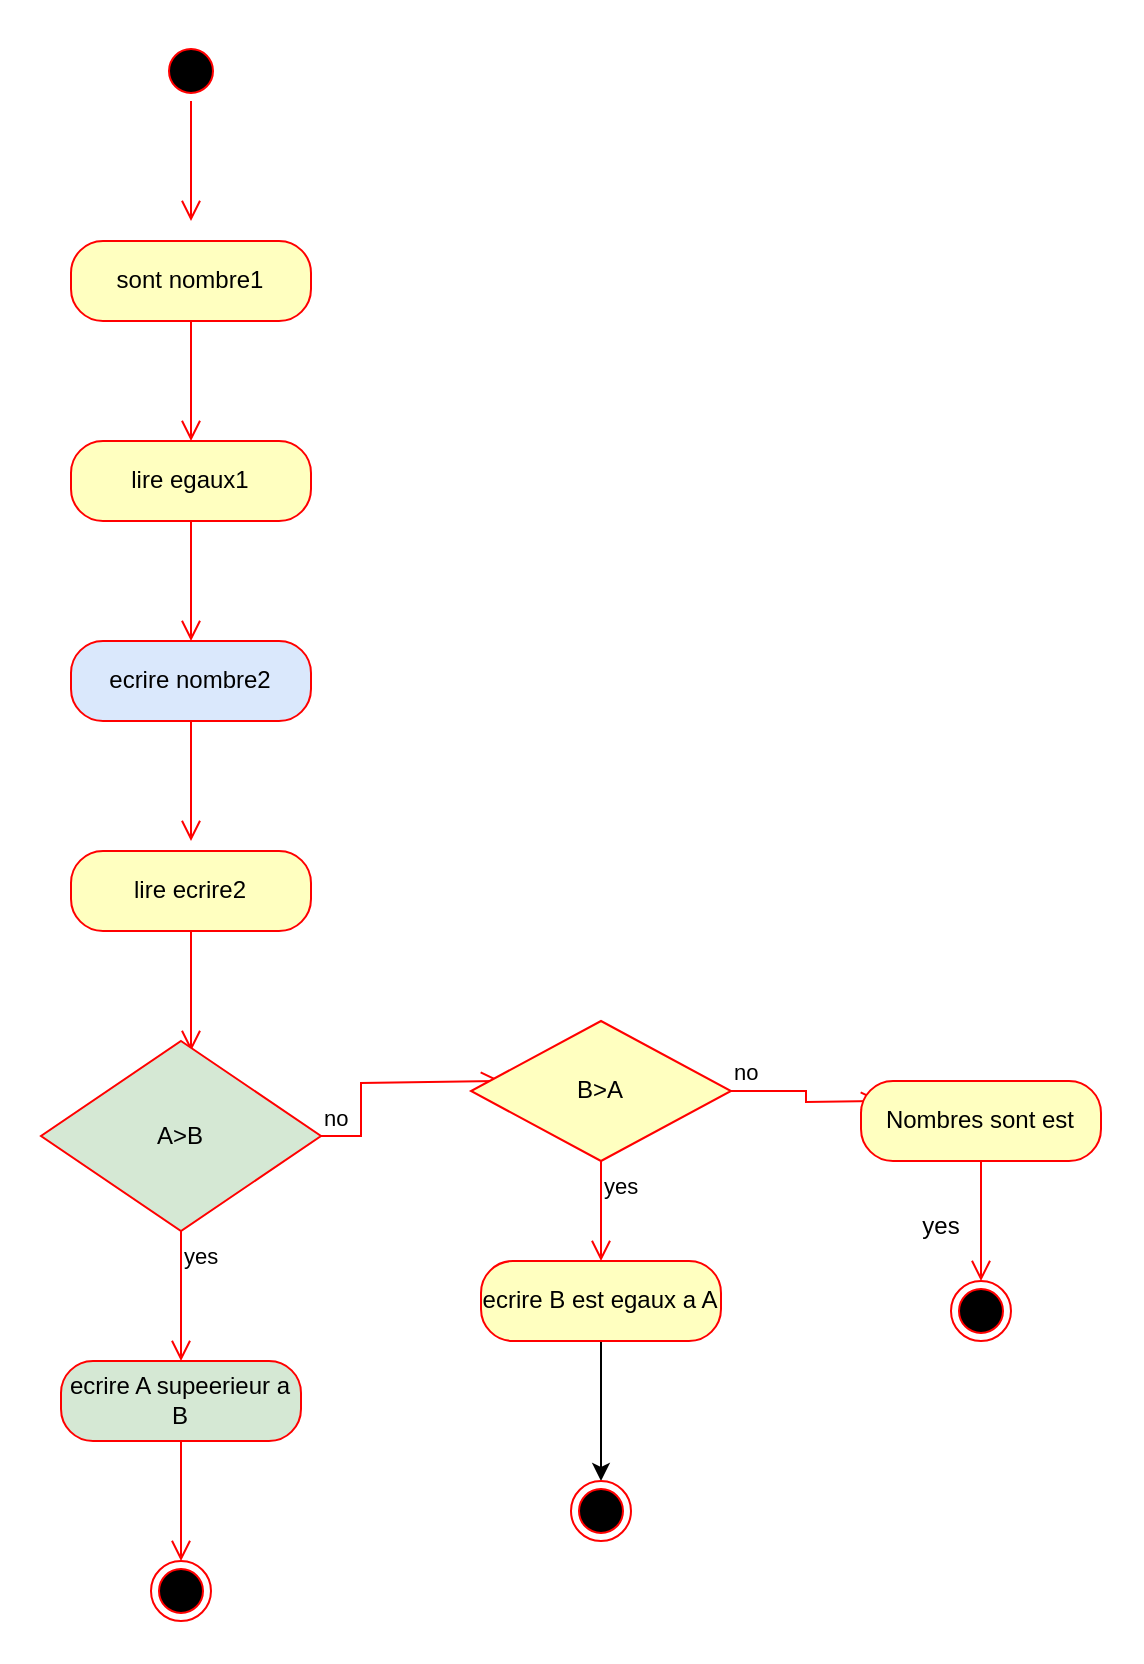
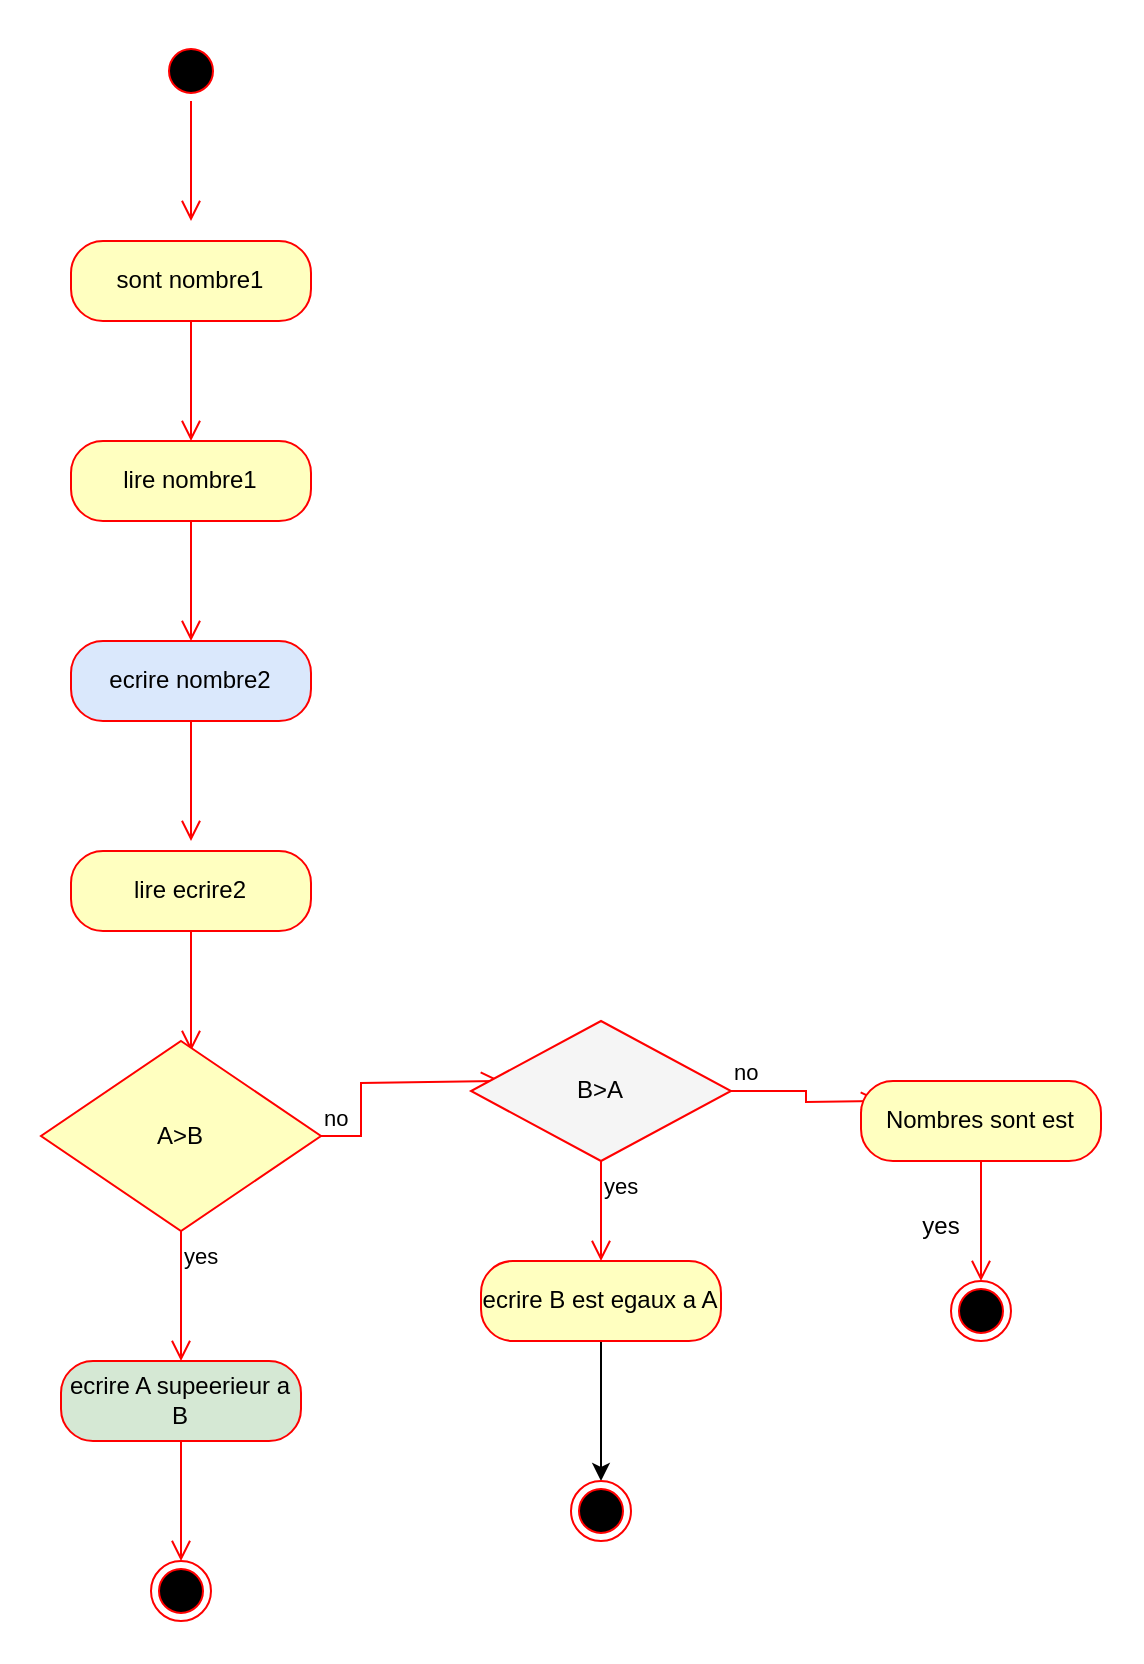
(191, 481) -> (191, 481)
(601, 1091) -> (601, 1091)
(181, 1136) -> (181, 1136)
